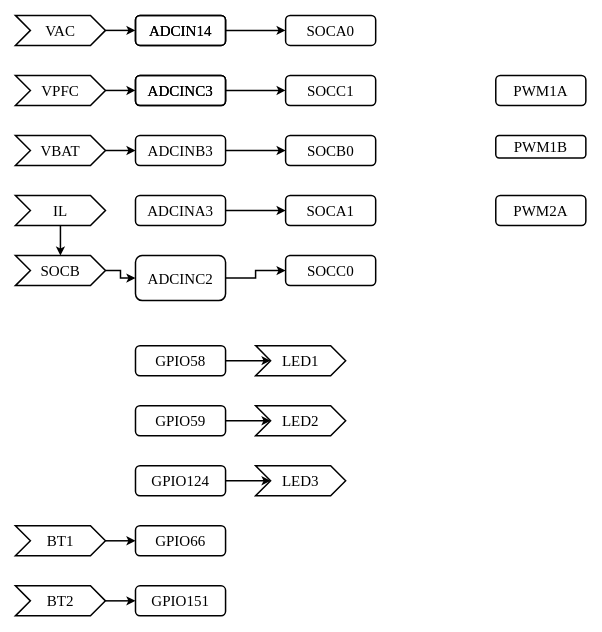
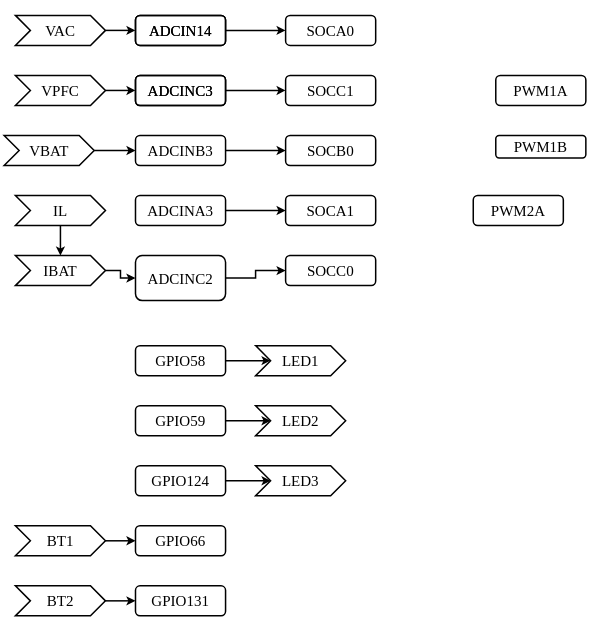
(60, 150) -> (49, 150)
(540, 210) -> (518, 210)
(60, 270) -> (60, 270)
(180, 600) -> (180, 600)
